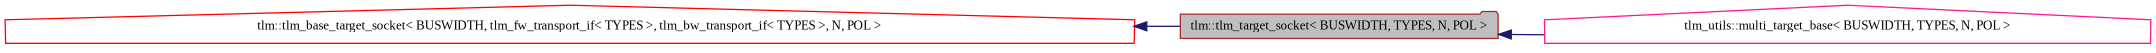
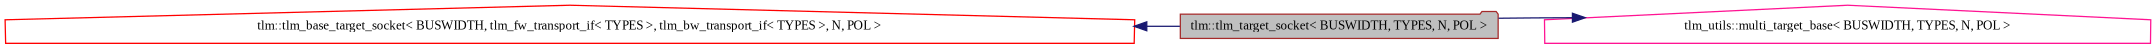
(1528, 35) -> (1535, 18)
